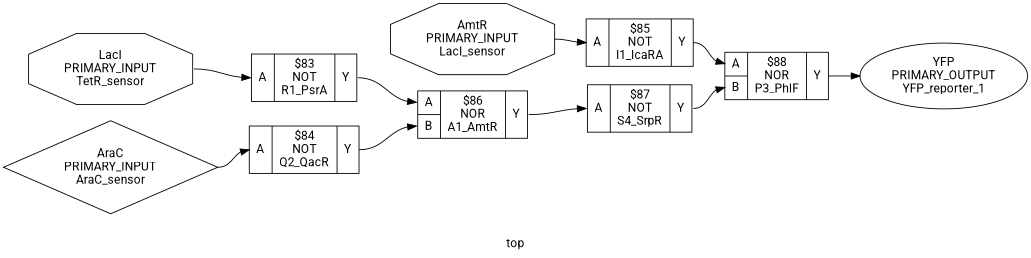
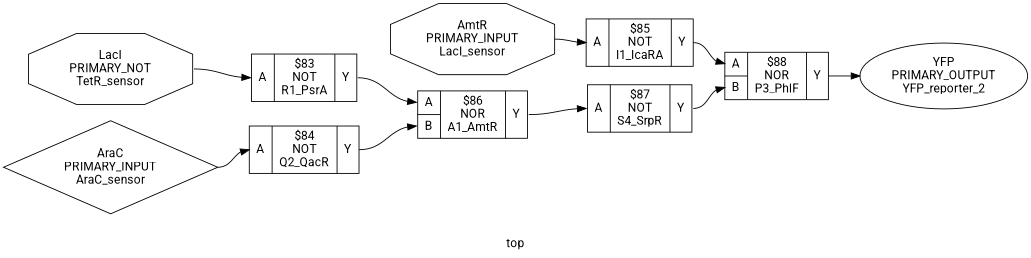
(111, 69) -> (111, 69)
(944, 76) -> (944, 76)
